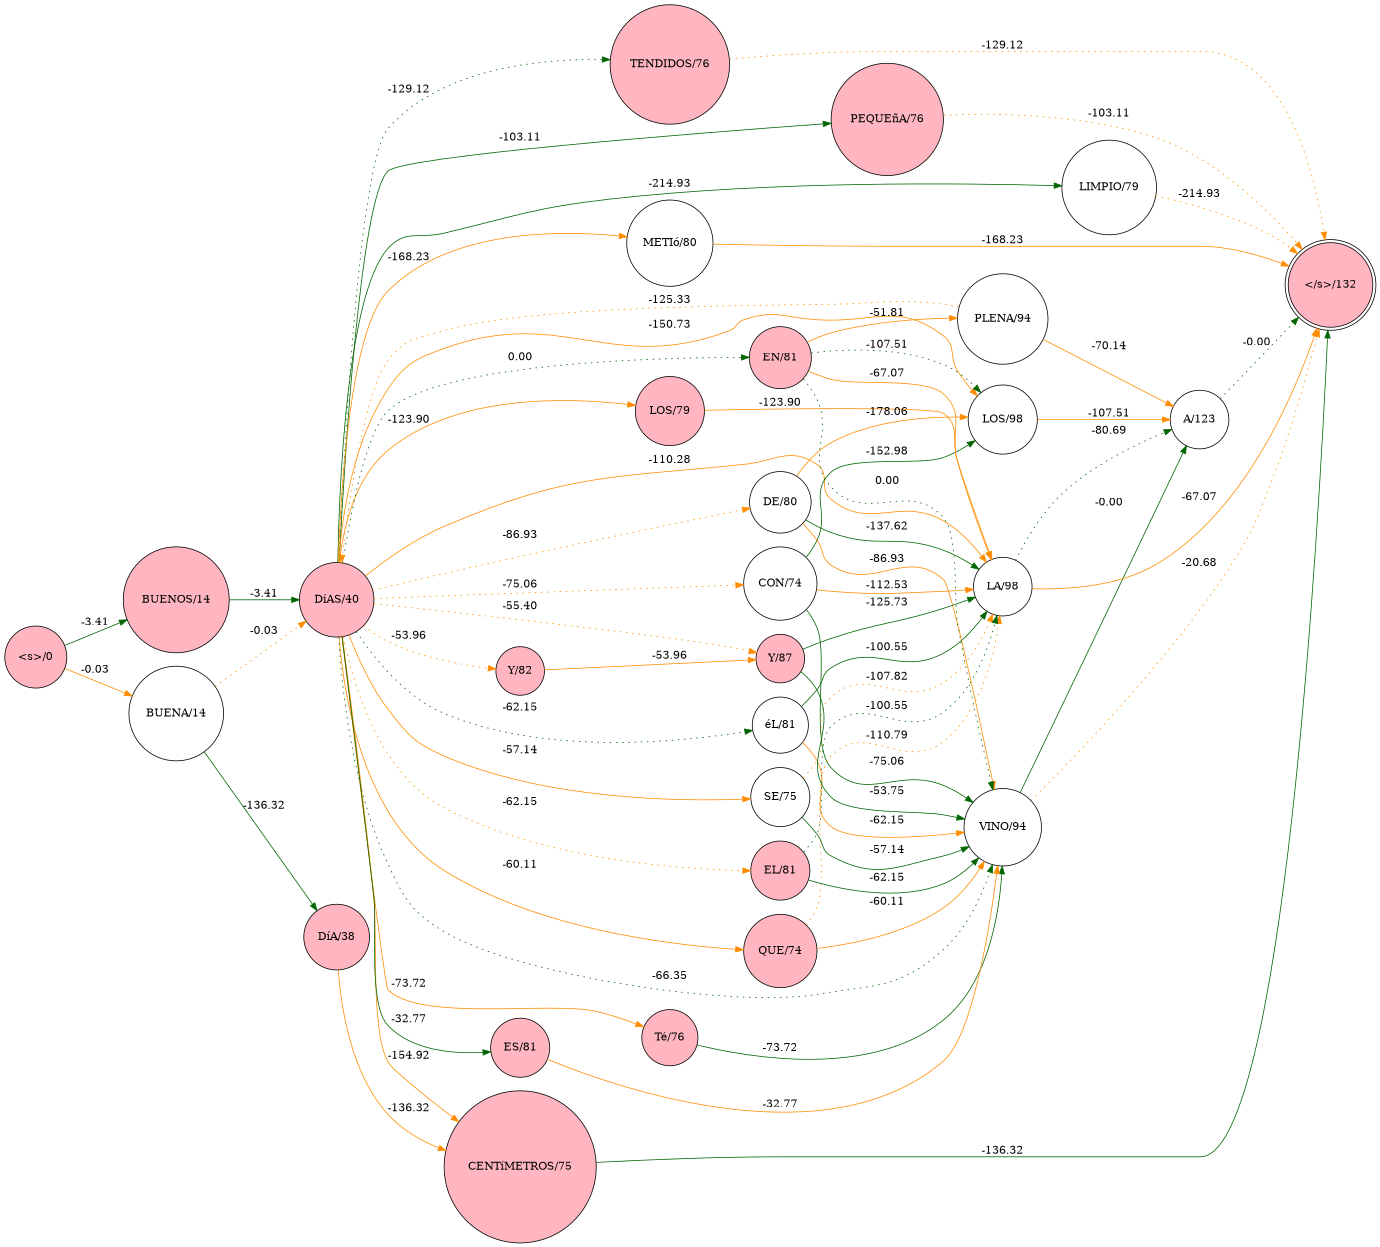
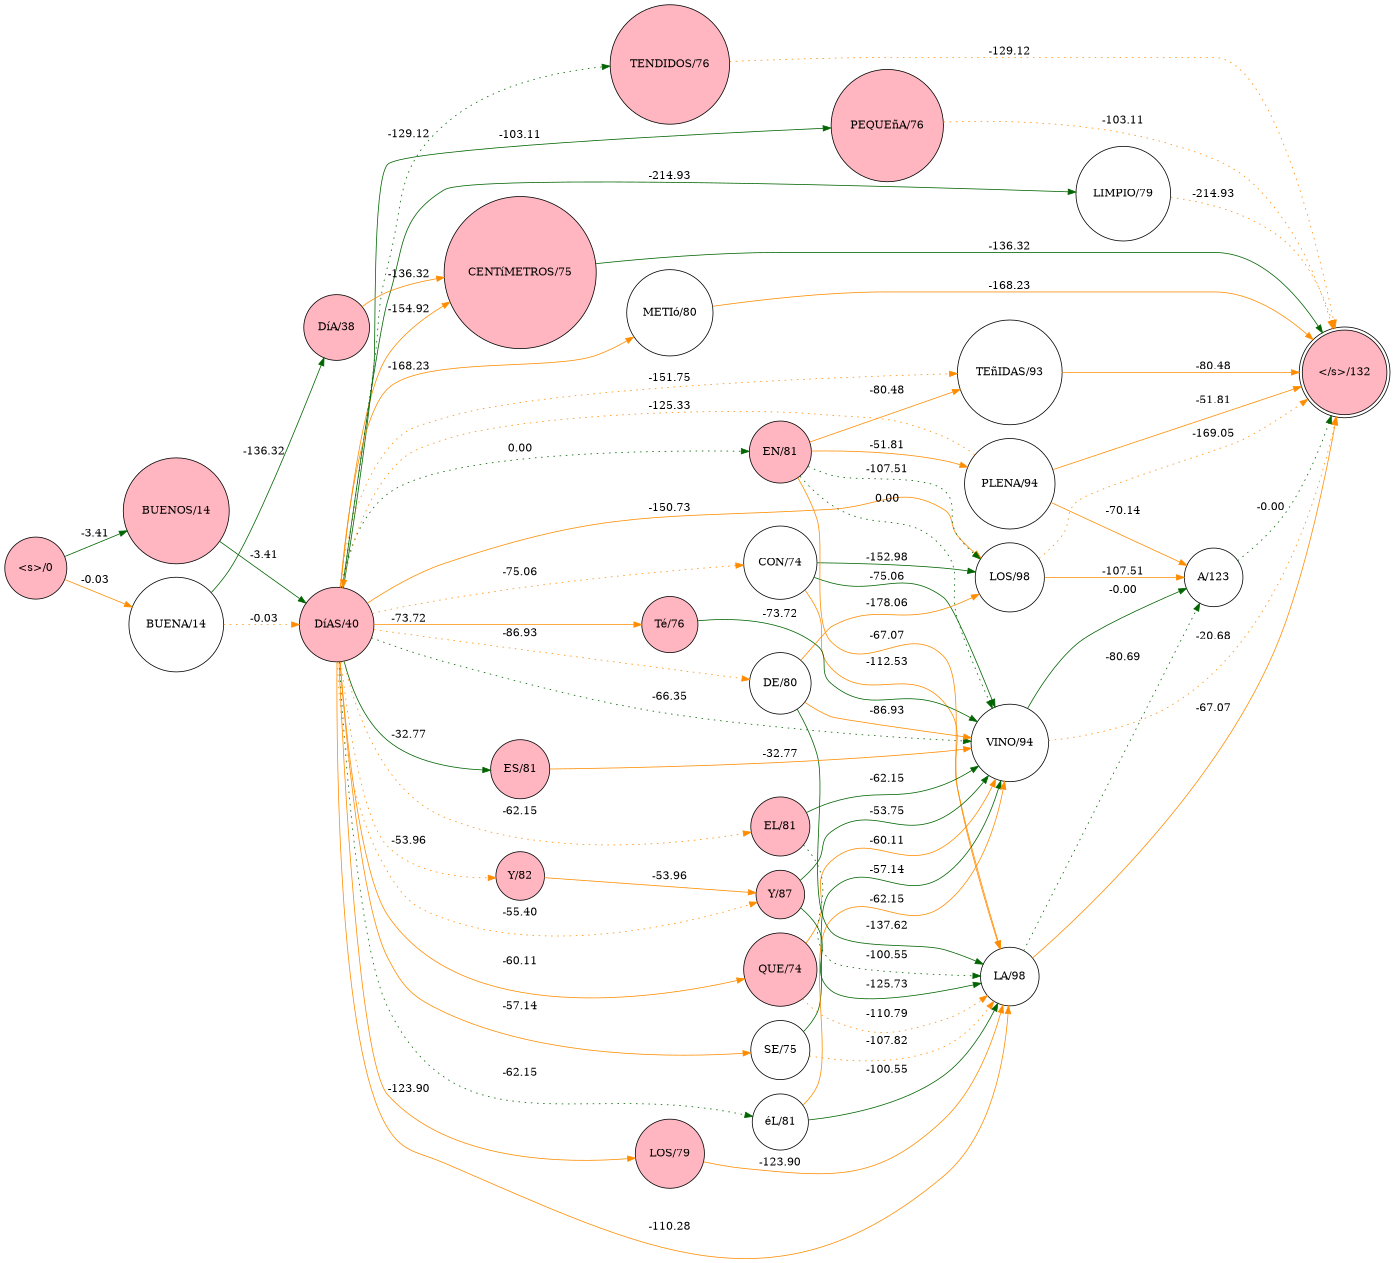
none -> (1010, 372)
none -> (1174, 429)
none -> (1158, 469)
